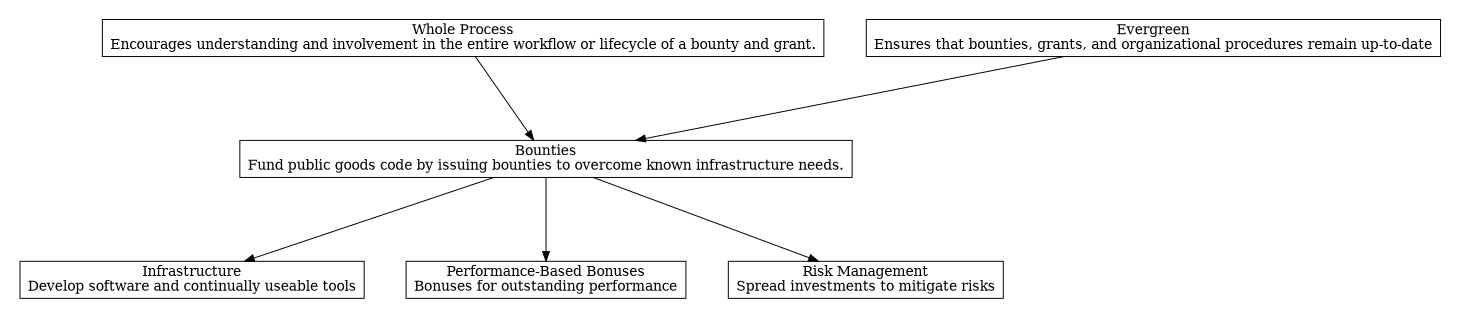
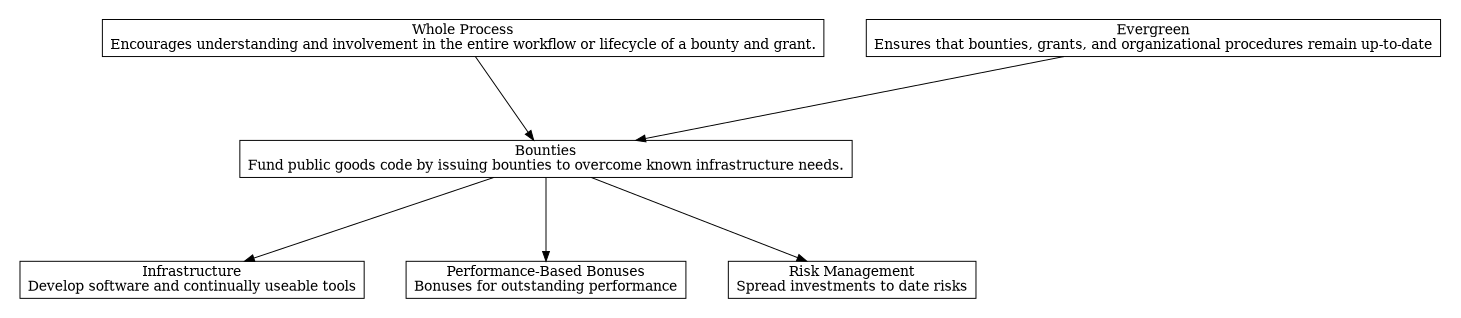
(866, 280) -> (852, 280)
